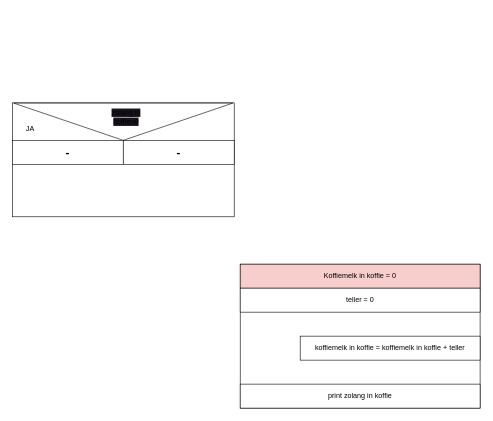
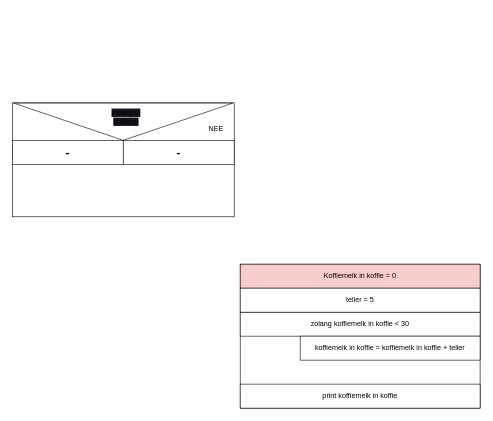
(30, 129) -> none
none -> (216, 129)
(360, 300) -> (360, 300)
none -> (360, 324)
(360, 396) -> (360, 396)
